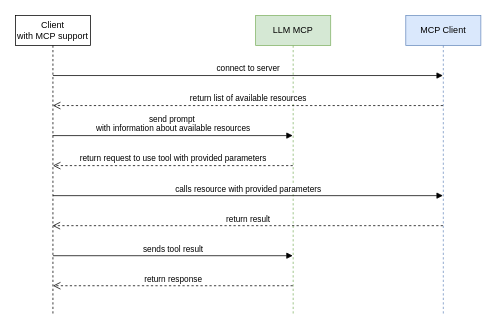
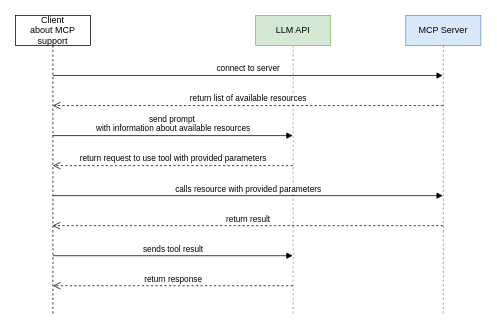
(53, 30) -> (53, 30)
(293, 30) -> (293, 30)
(443, 30) -> (443, 30)
